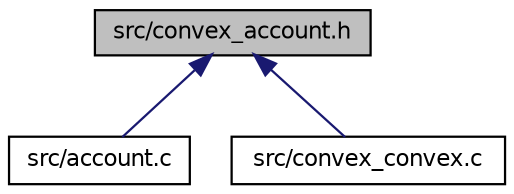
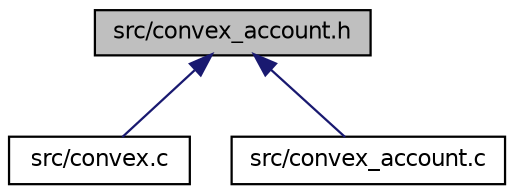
(99, 160) -> (99, 160)
(368, 160) -> (368, 160)
